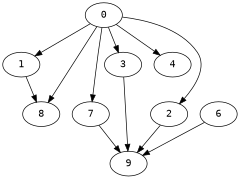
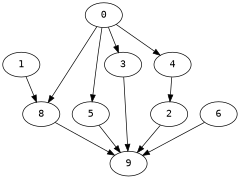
(66, 38) -> none
(186, 40) -> (171, 86)
(91, 114) -> (91, 114)
none -> (82, 137)
